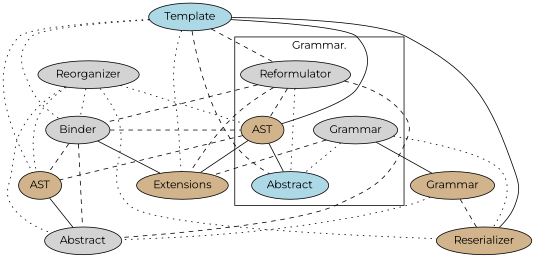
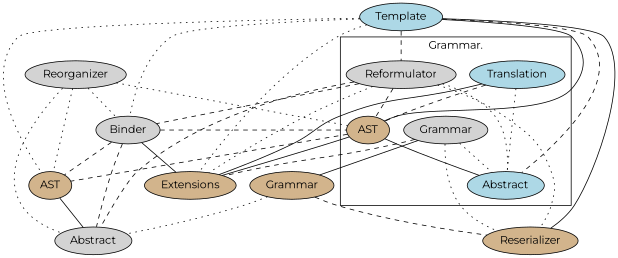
none -> (517, 75)
(216, 135) -> (288, 125)
(208, 224) -> (528, 134)
